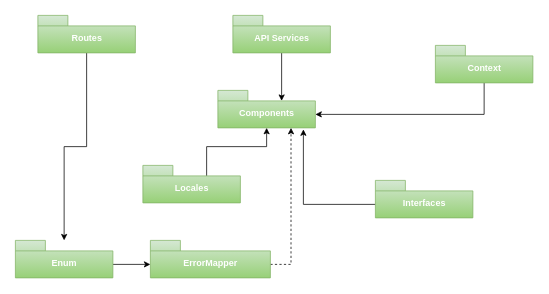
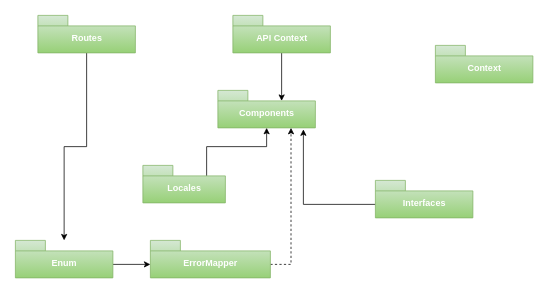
(282, 38) -> (282, 38)
(404, 114) -> none
(192, 184) -> (184, 184)
